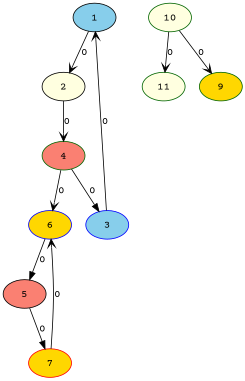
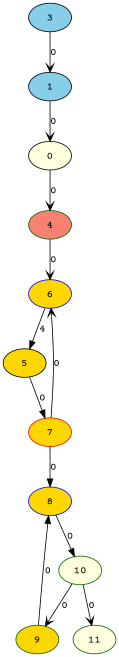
(64, 87) -> (50, 156)
(83, 187) -> none
(107, 225) -> (50, 17)
(43, 259) -> (43, 329)
(25, 294) -> (25, 363)
none -> (50, 501)
